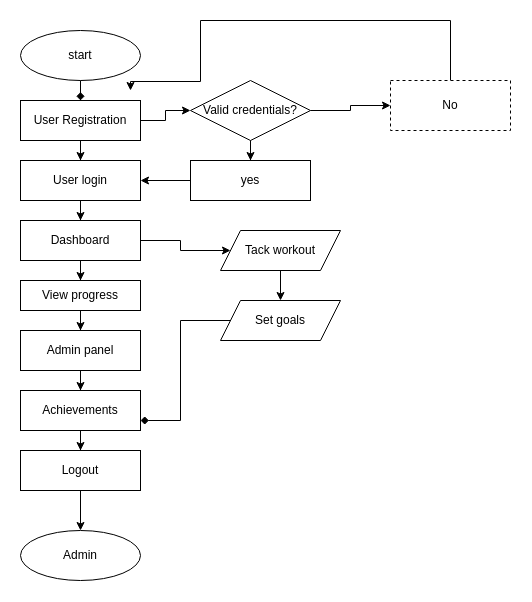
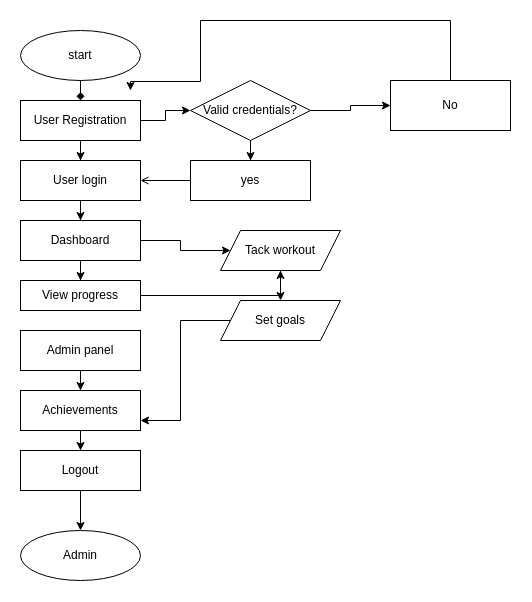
(451, 106) -> (451, 106)
(148, 181) -> (146, 181)
(81, 325) -> (210, 296)
(149, 421) -> (148, 421)
